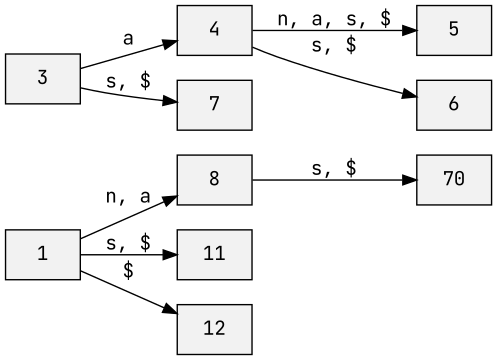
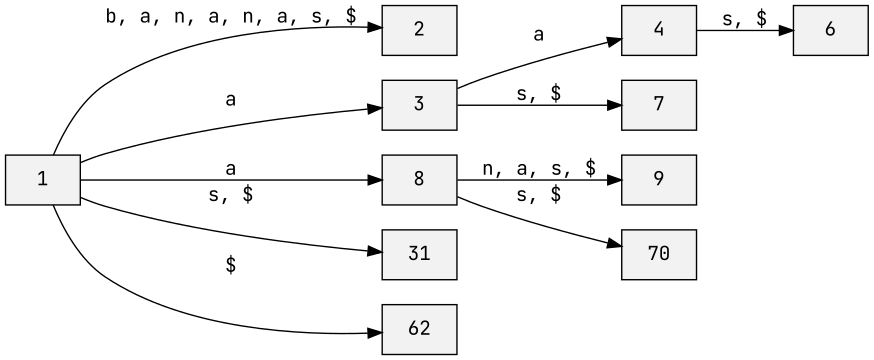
none -> (420, 30)
(454, 30) -> none
none -> (223, 128)
none -> (659, 180)
(129, 197) -> (231, 170)
(215, 255) -> (420, 255)
(215, 330) -> (420, 330)
